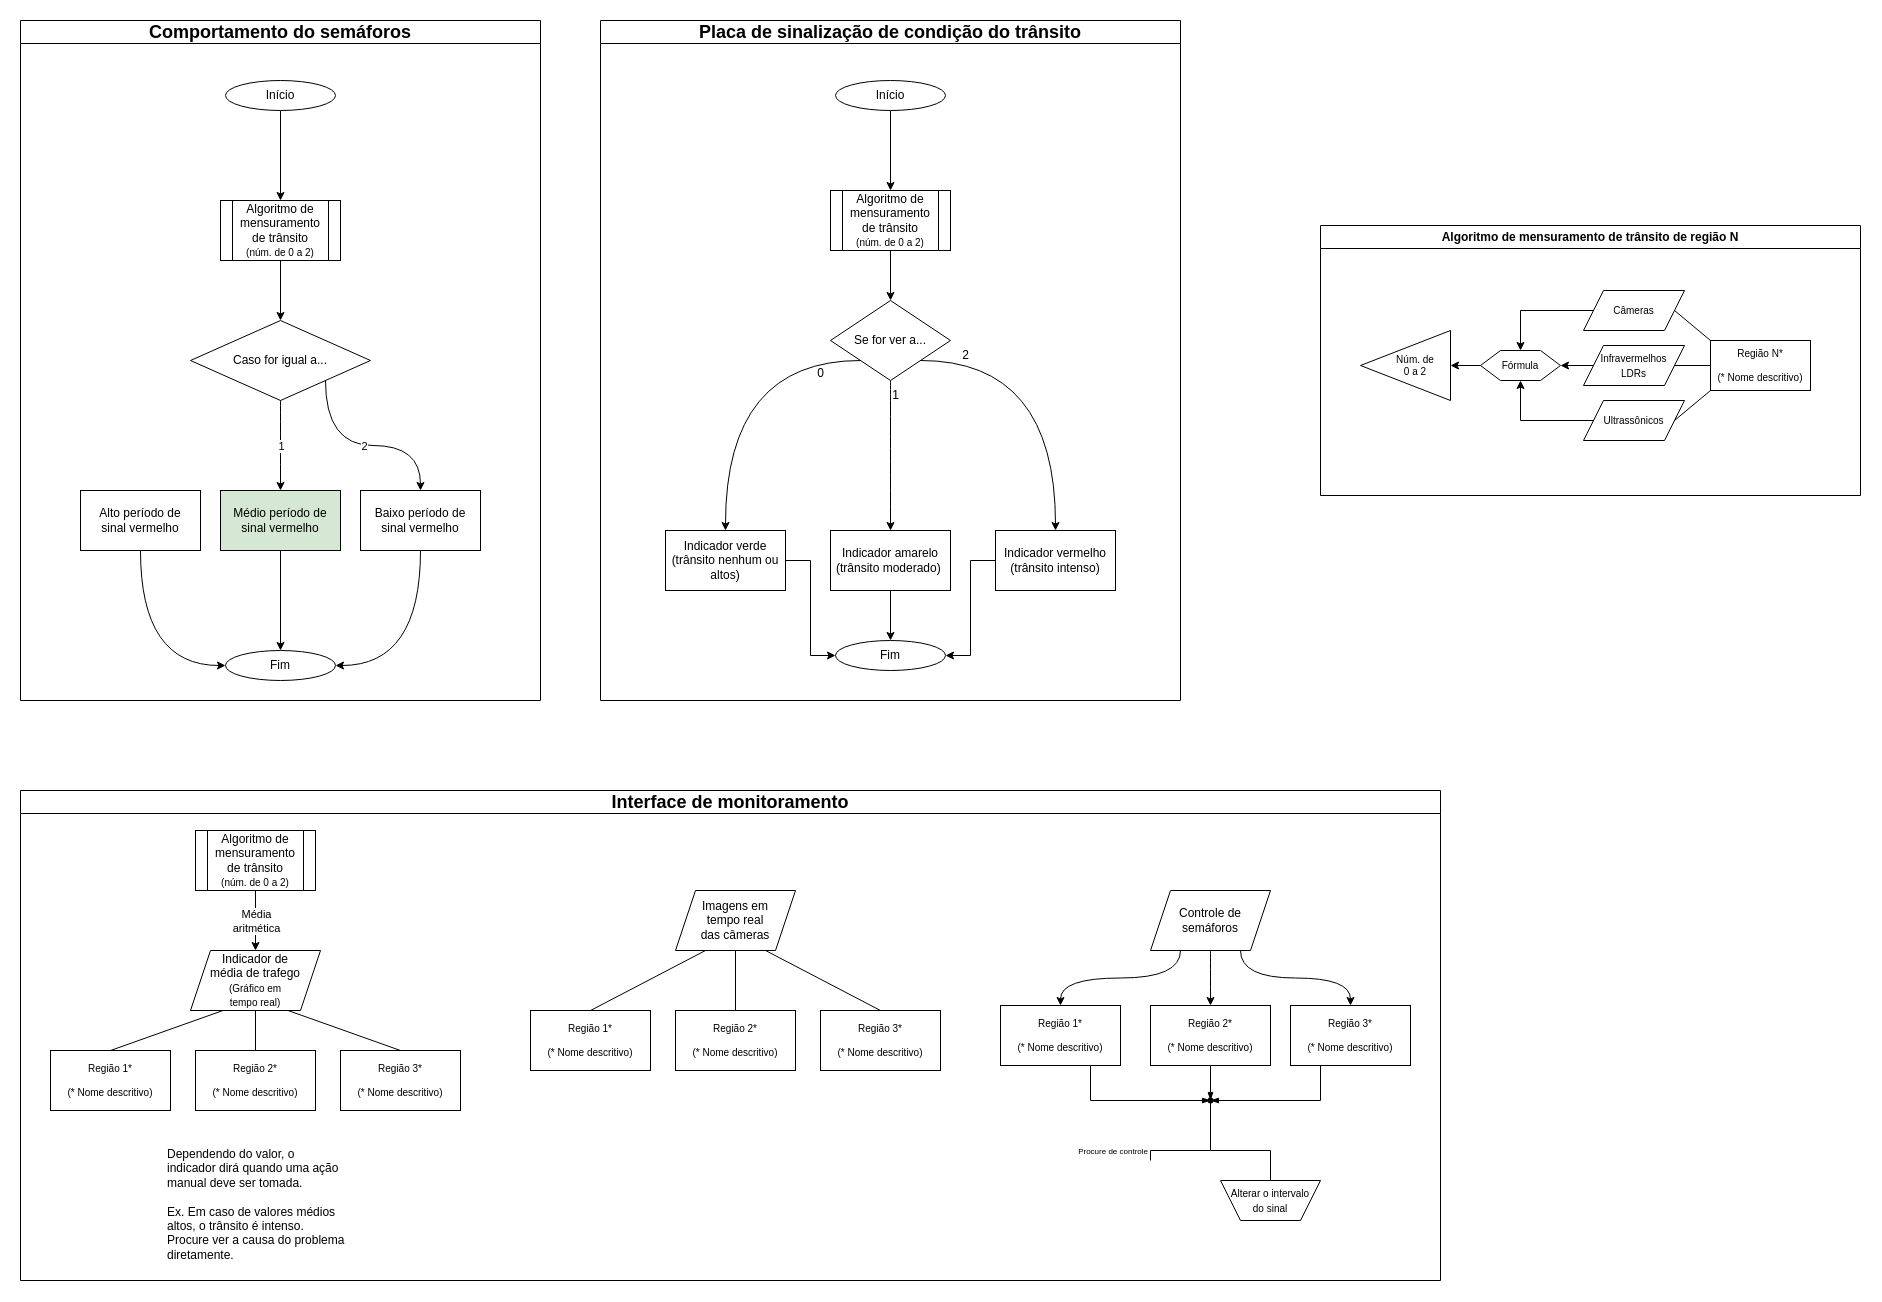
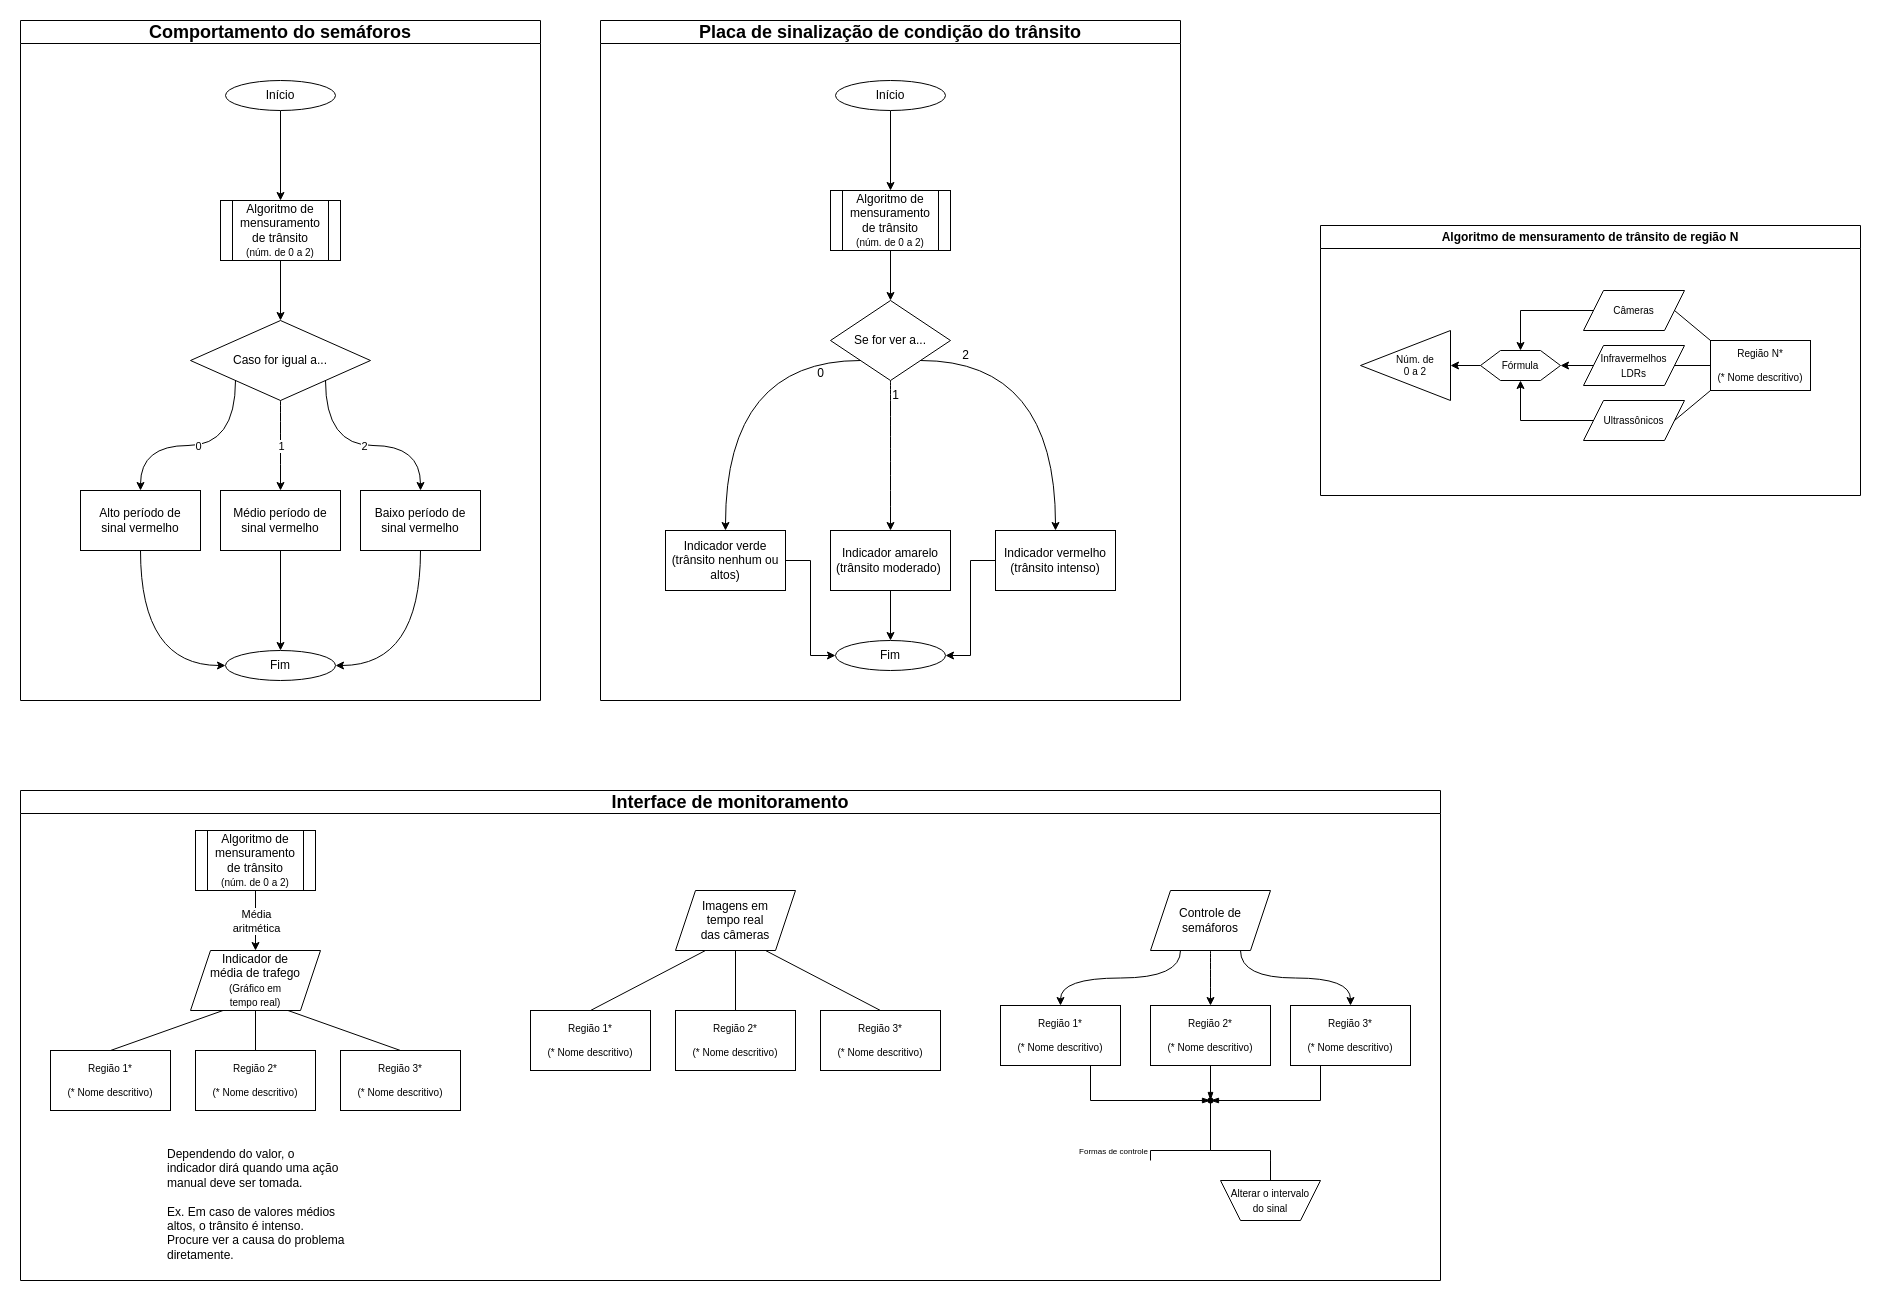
none -> (199, 444)
(281, 521) -> (281, 521)
(1089, 1151) -> (1093, 1151)
